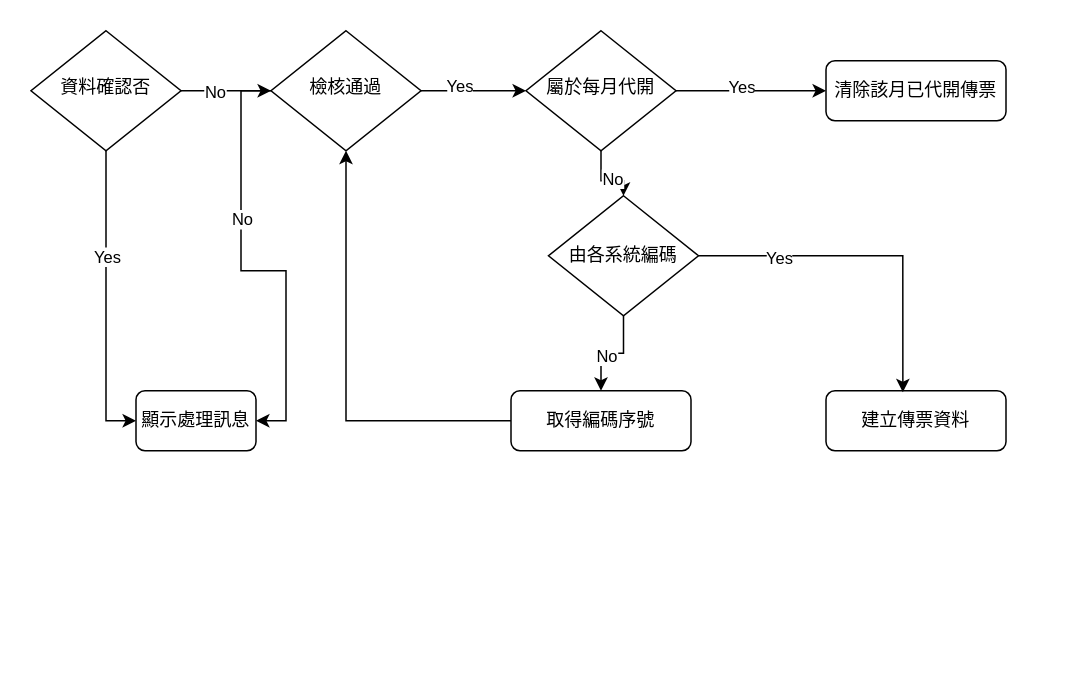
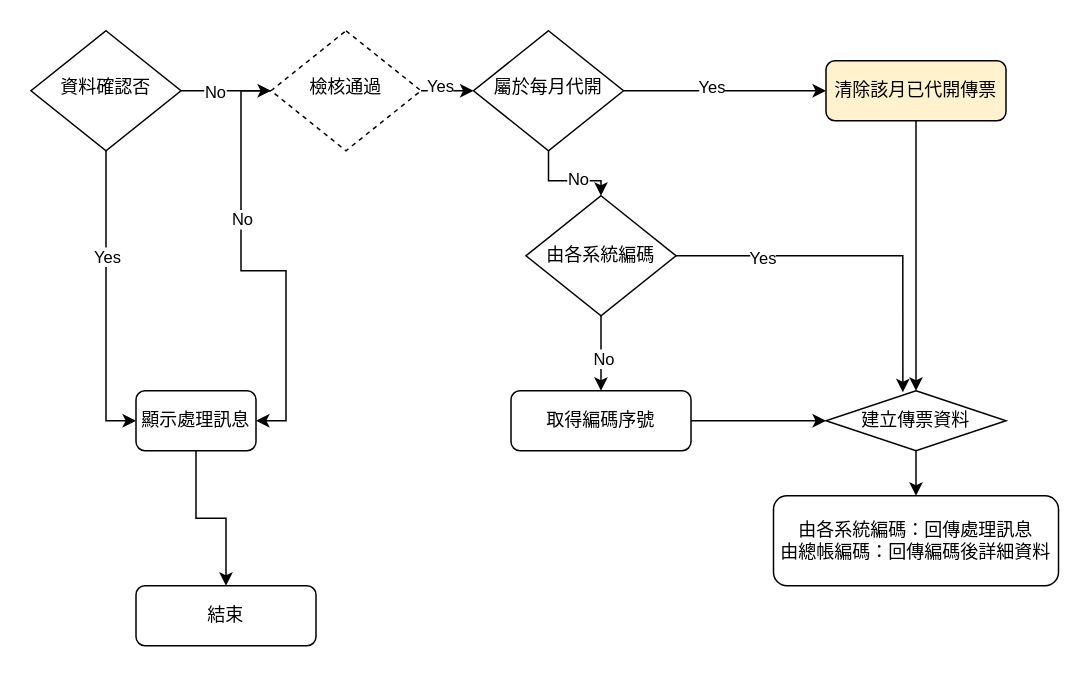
(346, 91) -> (346, 91)
(601, 91) -> (548, 91)
(916, 91) -> (916, 91)
none -> (916, 251)
(623, 256) -> (601, 256)
(346, 374) -> (753, 421)
(916, 421) -> (916, 421)
none -> (916, 468)
none -> (206, 518)
none -> (916, 541)
none -> (226, 616)
